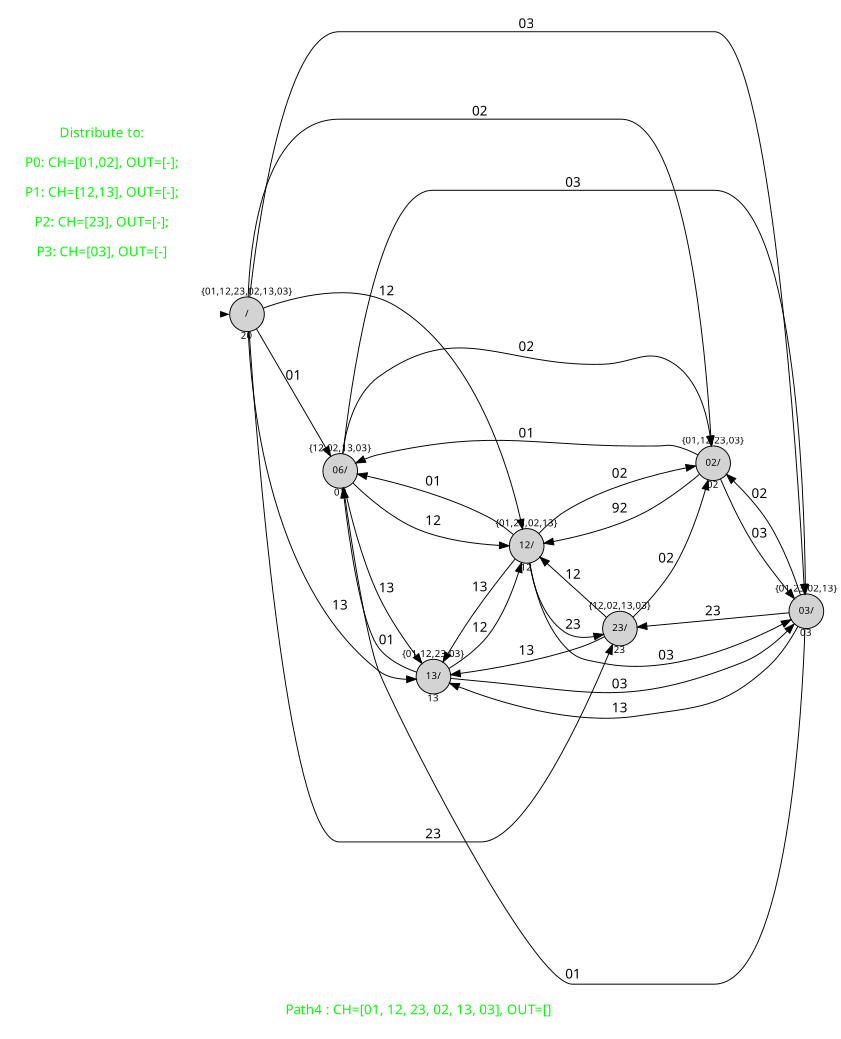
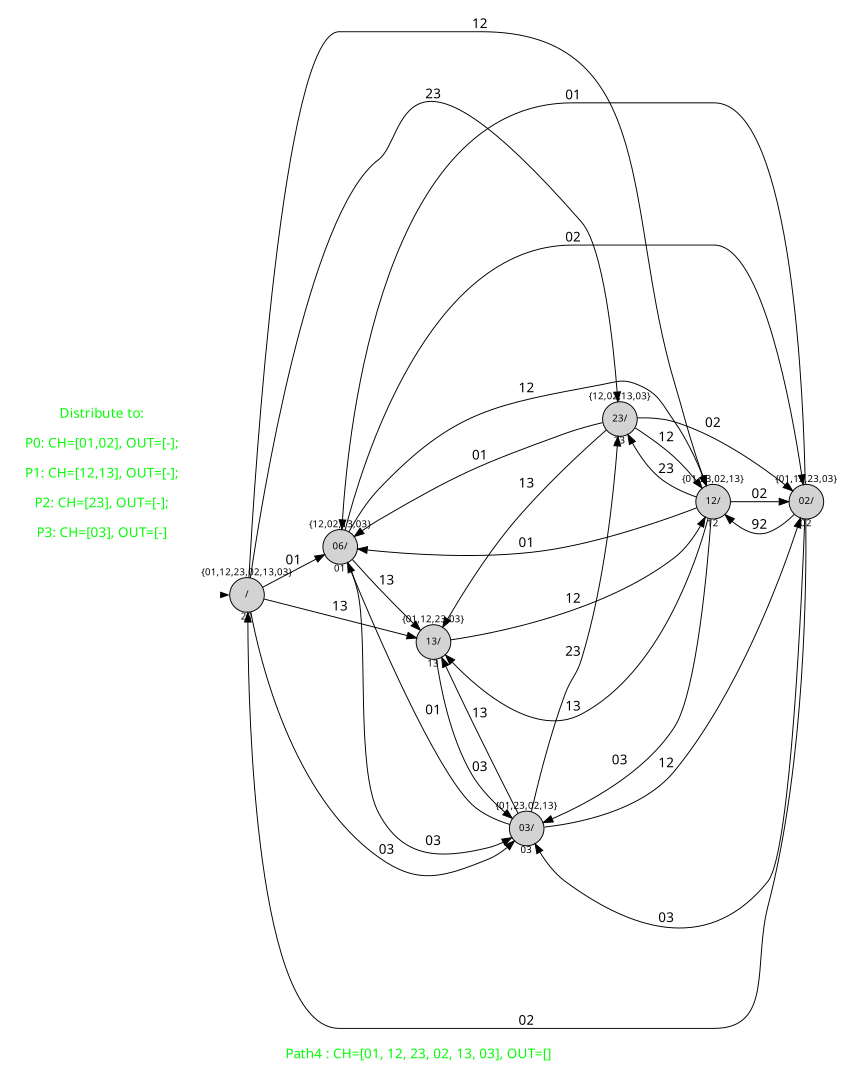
(542, 119) -> (579, 1028)
(760, 494) -> (667, 764)
(360, 597) -> (478, 467)
